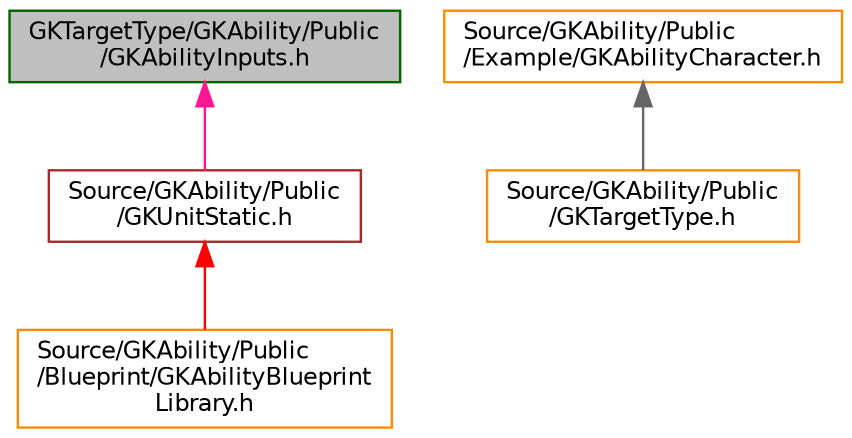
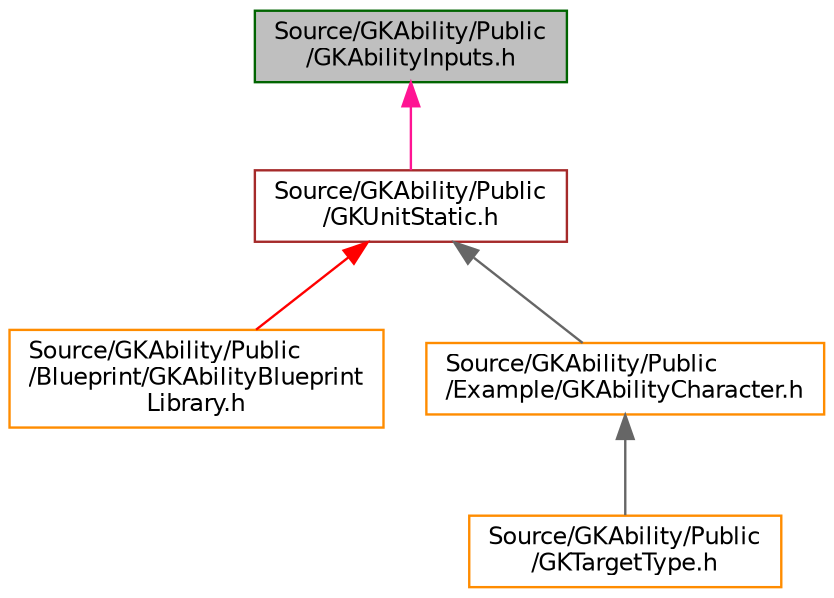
(205, 46) -> (411, 46)
none -> (528, 300)
